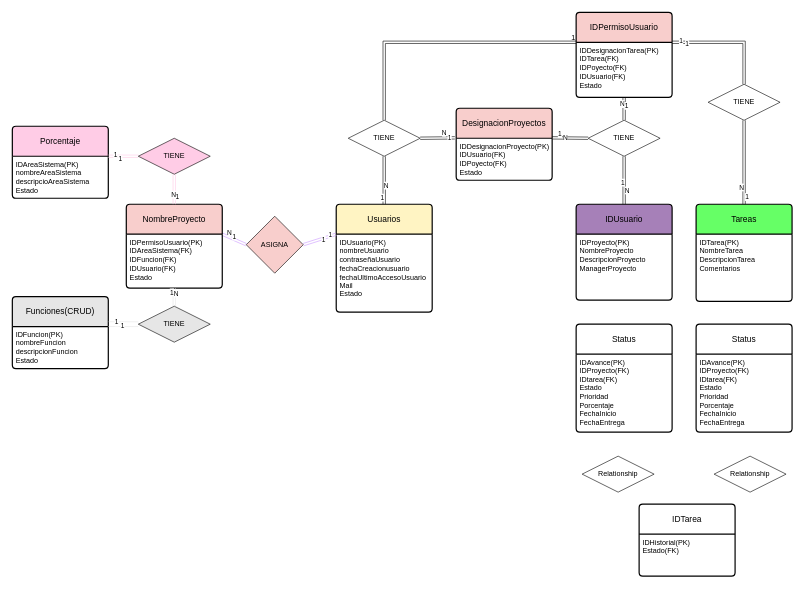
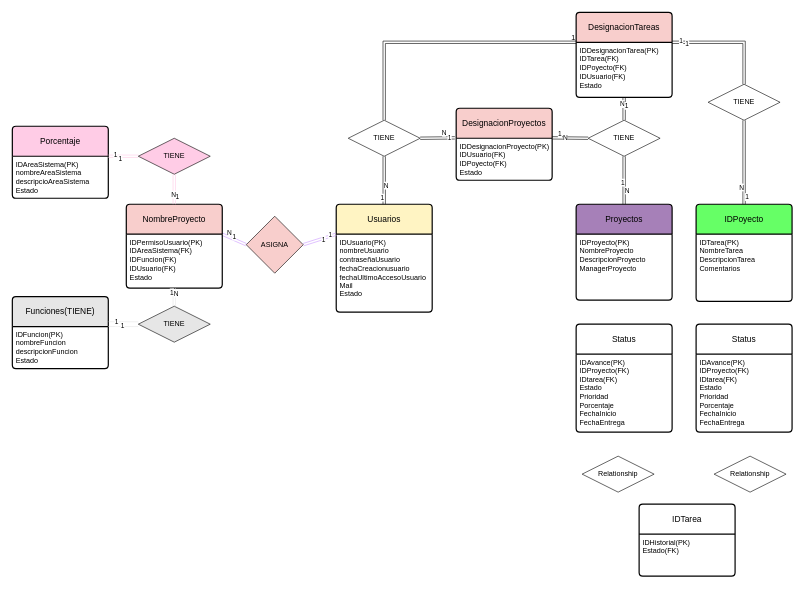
(624, 27) -> (624, 27)
(624, 219) -> (624, 219)
(744, 219) -> (744, 219)
(60, 312) -> (60, 312)
